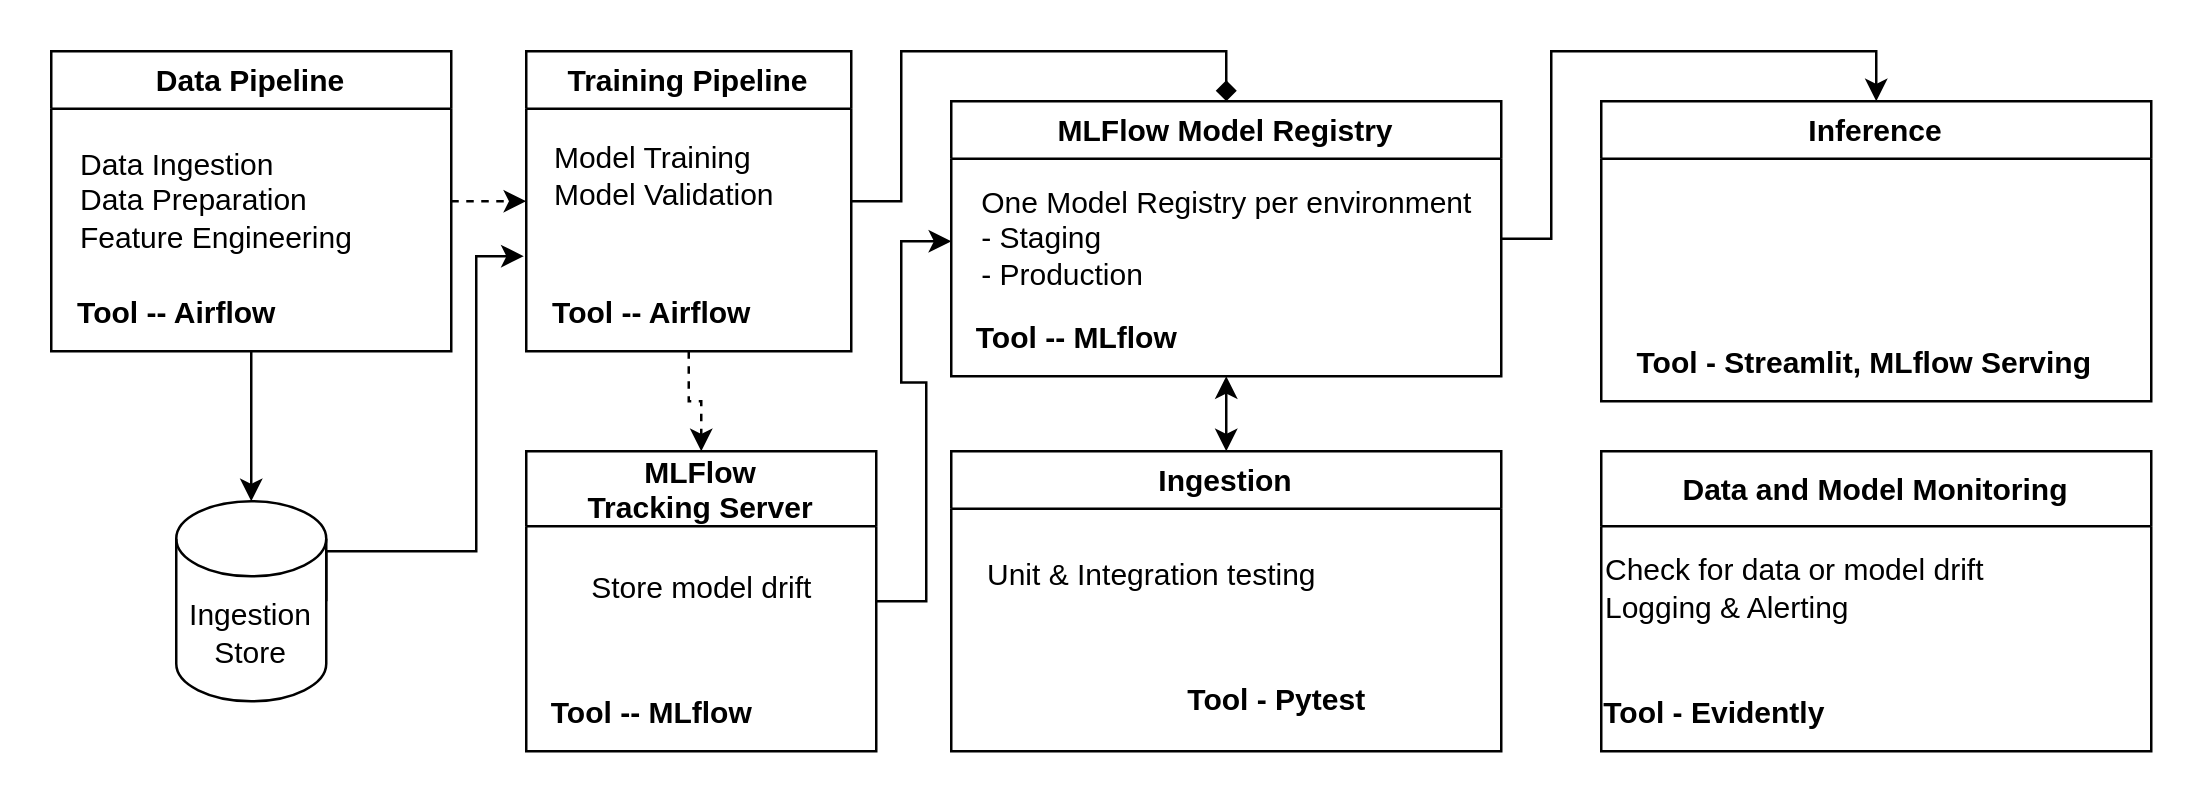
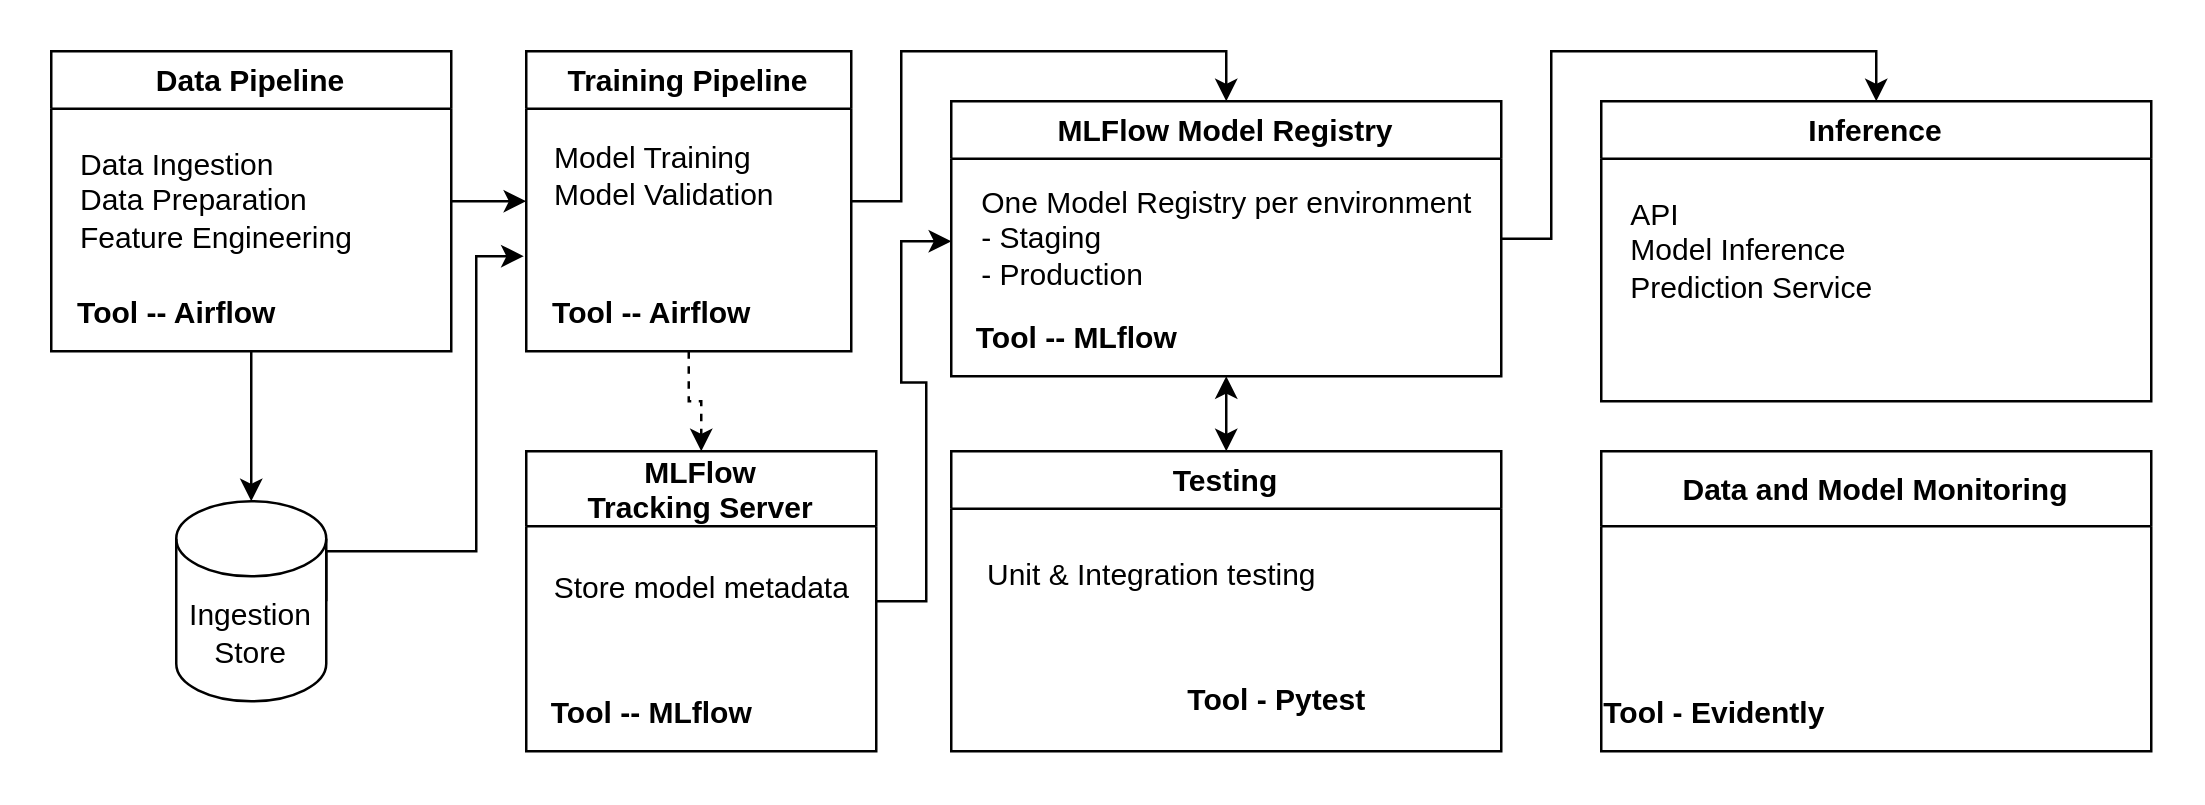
(1226, 81) -> (1226, 82)
(482, 201) -> (482, 201)
none -> (1751, 251)
(1864, 364) -> none
(1225, 481) -> (1225, 481)
(703, 589) -> (703, 589)
(1814, 589) -> none
